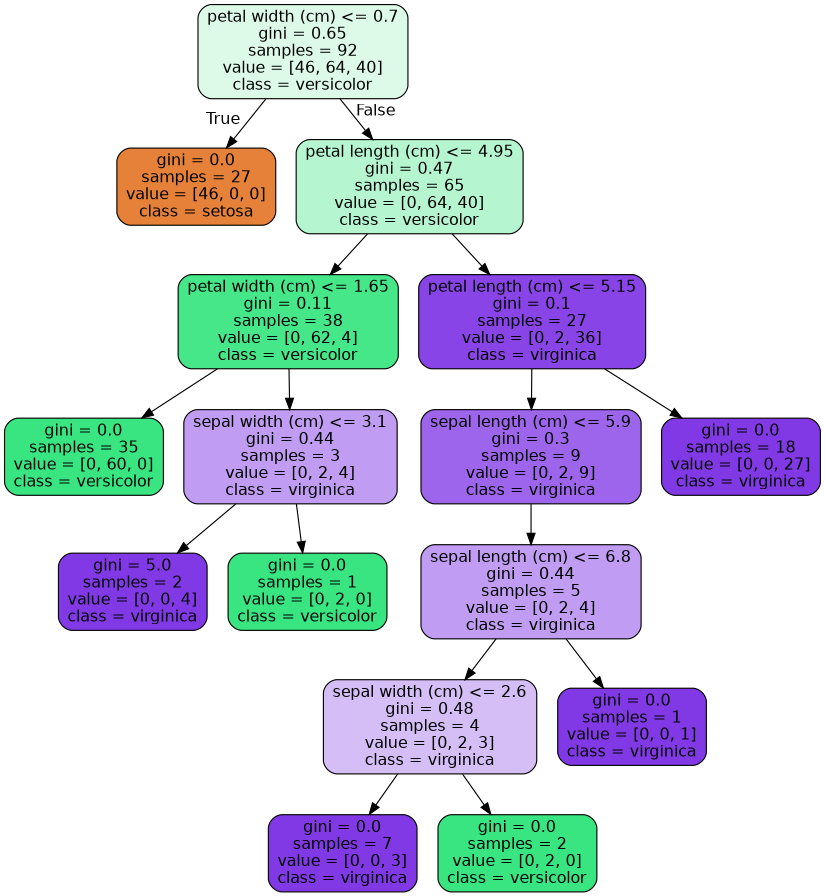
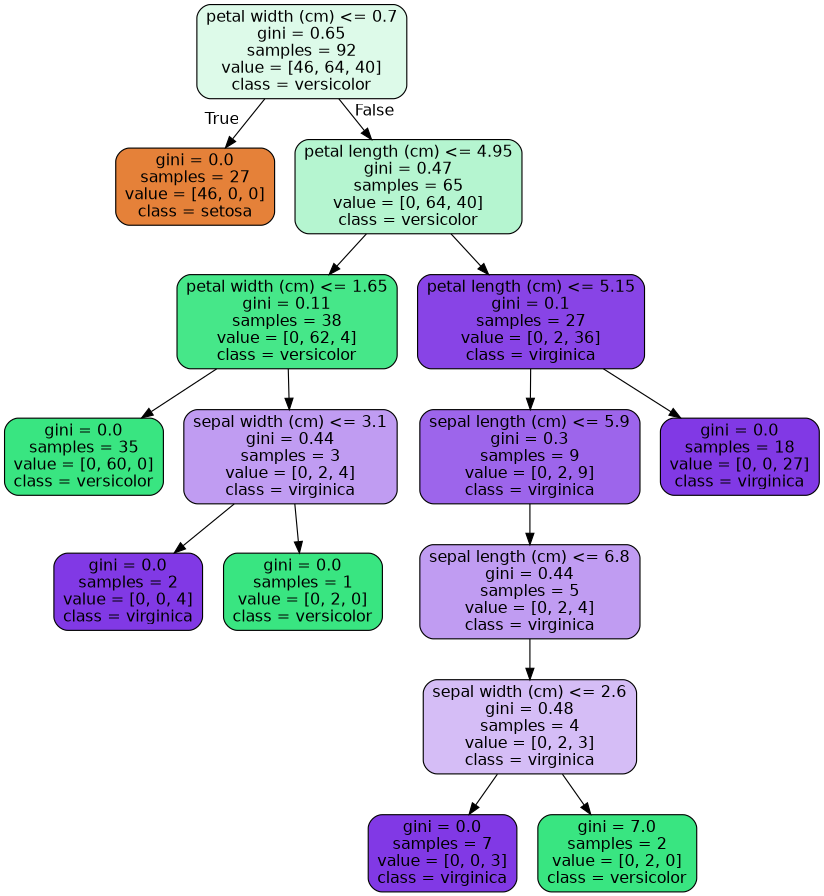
(133, 592) -> (128, 592)
(632, 727) -> none
(517, 853) -> (617, 853)
